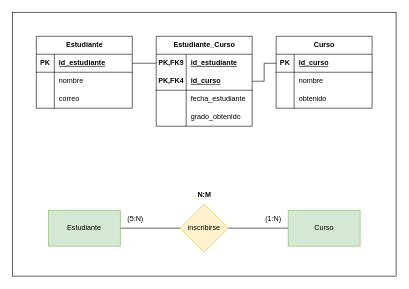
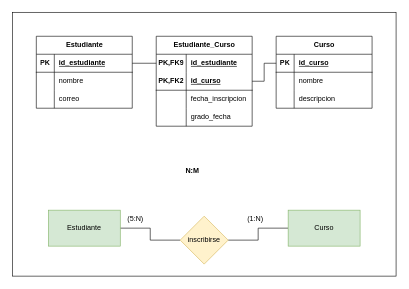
(171, 81) -> (171, 81)
(222, 99) -> (222, 99)
(314, 99) -> (319, 99)
(218, 117) -> (213, 117)
(204, 195) -> (192, 171)
(273, 219) -> (255, 219)
(204, 228) -> (204, 240)
